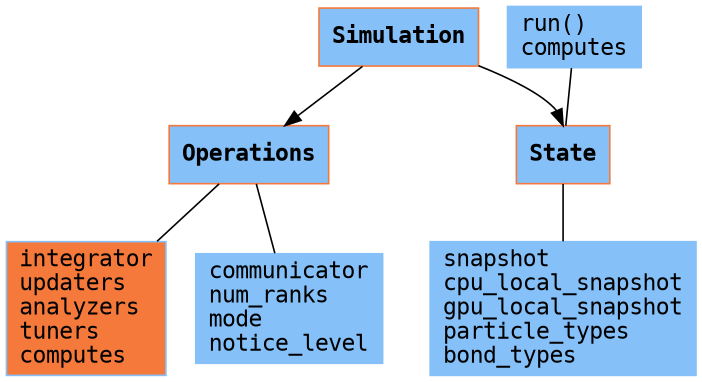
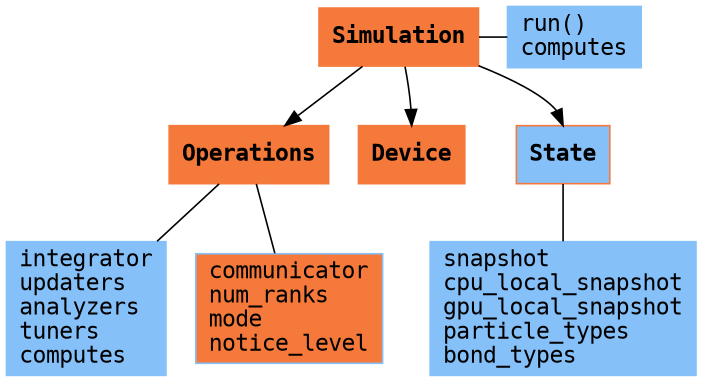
(399, 37) -> (399, 37)
(569, 97) -> (493, 37)
(249, 155) -> (249, 155)
none -> (412, 155)
(86, 309) -> (86, 309)
(289, 309) -> (289, 309)
